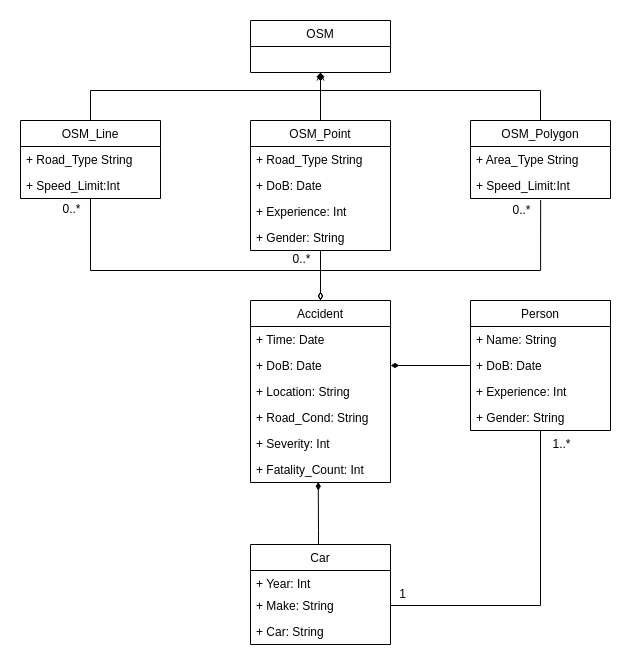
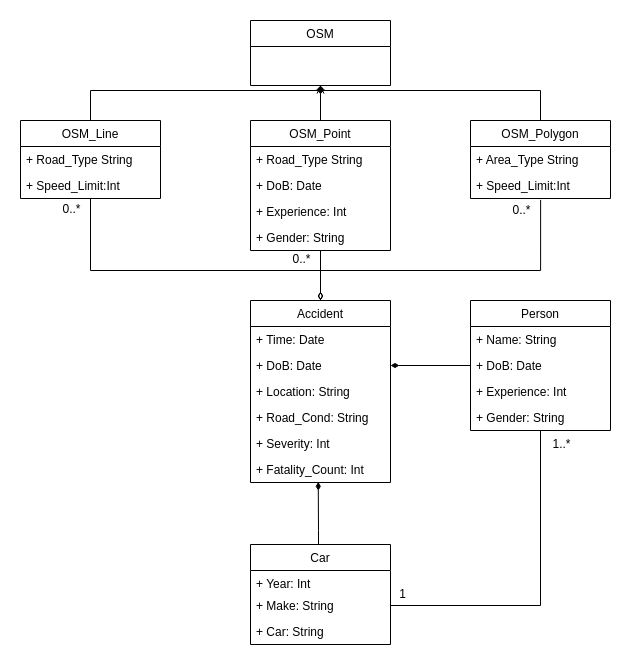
(321, 47) -> (321, 53)
